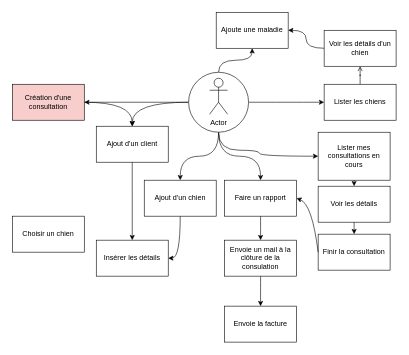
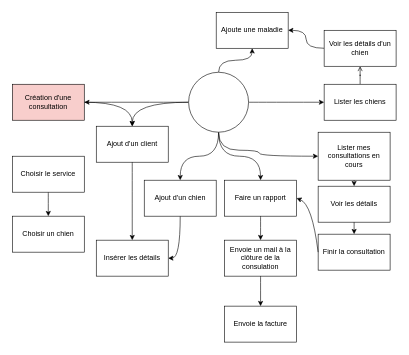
(219, 96) -> none
none -> (48, 174)
none -> (48, 193)
